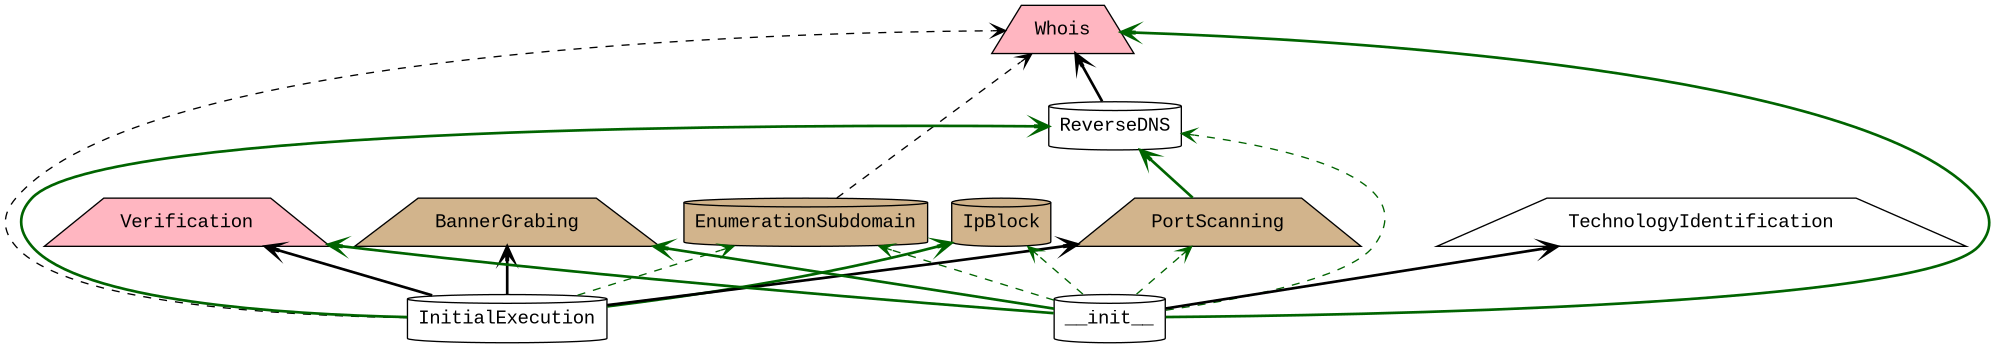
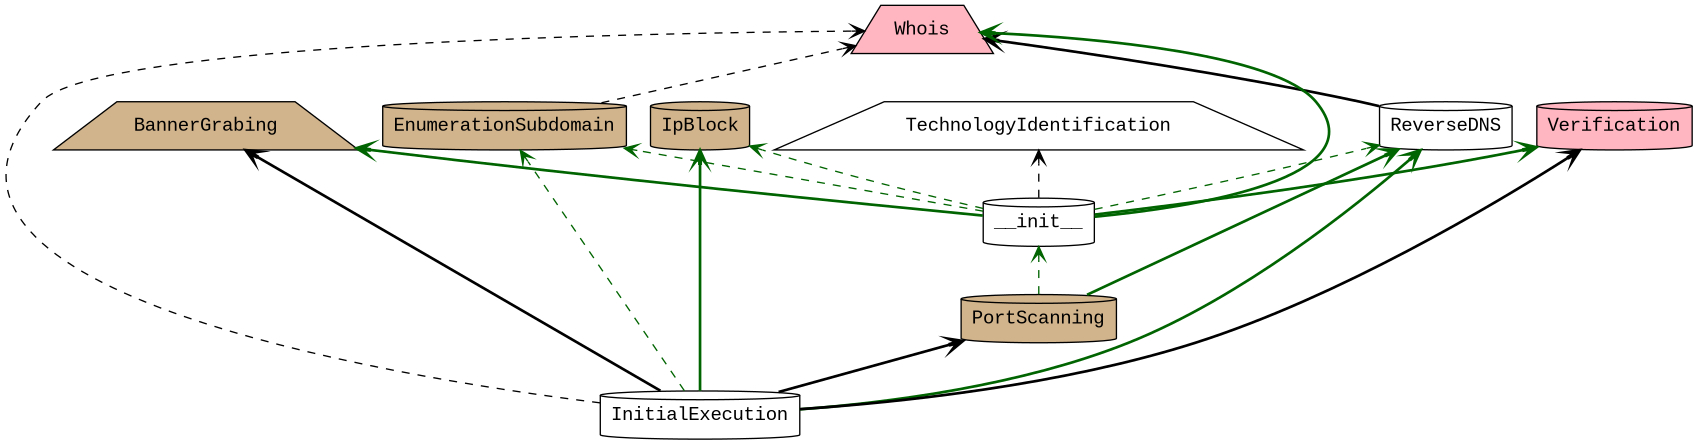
(187, 222) -> (1615, 126)
(1218, 222) -> (1039, 319)
(1159, 275) -> (1039, 277)
(1355, 279) -> (1039, 181)
